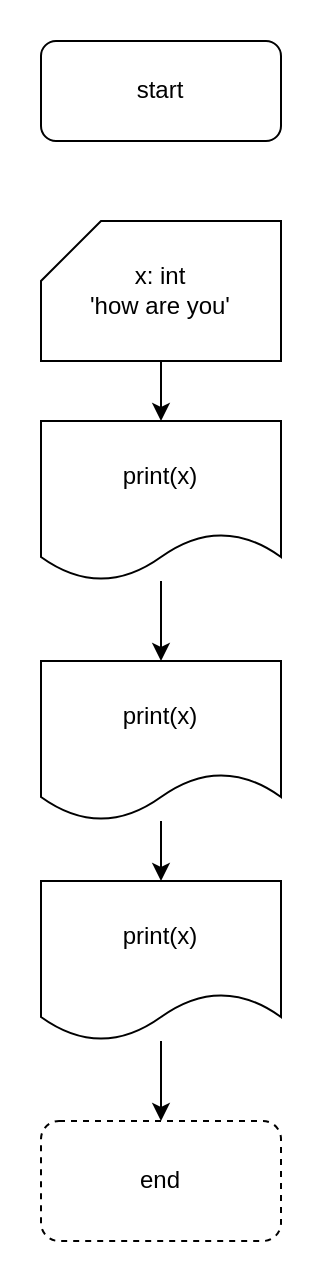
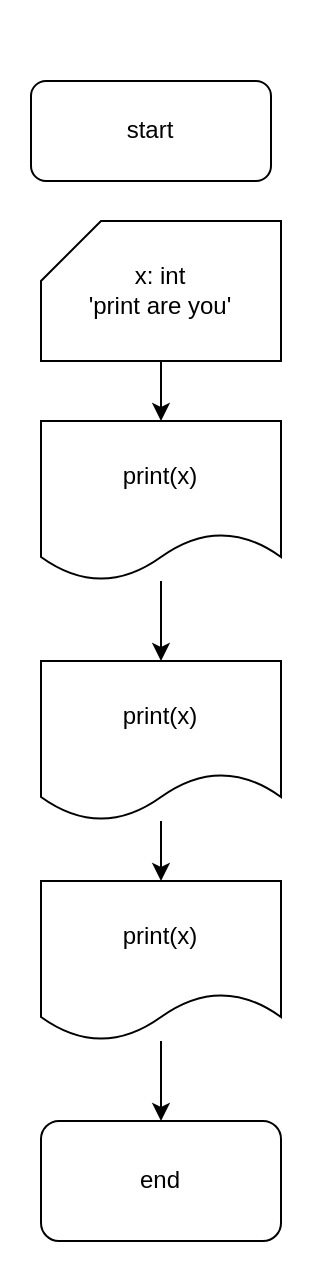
(161, 91) -> (151, 131)
(161, 291) -> (161, 291)
(161, 1181) -> (161, 1181)
